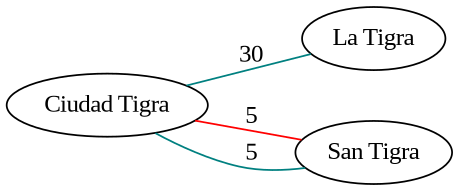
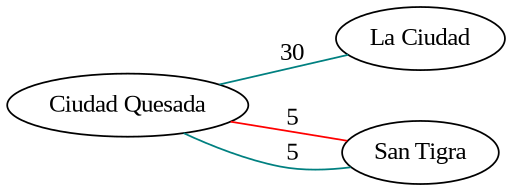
(374, 39) -> (420, 39)
(107, 105) -> (128, 105)
